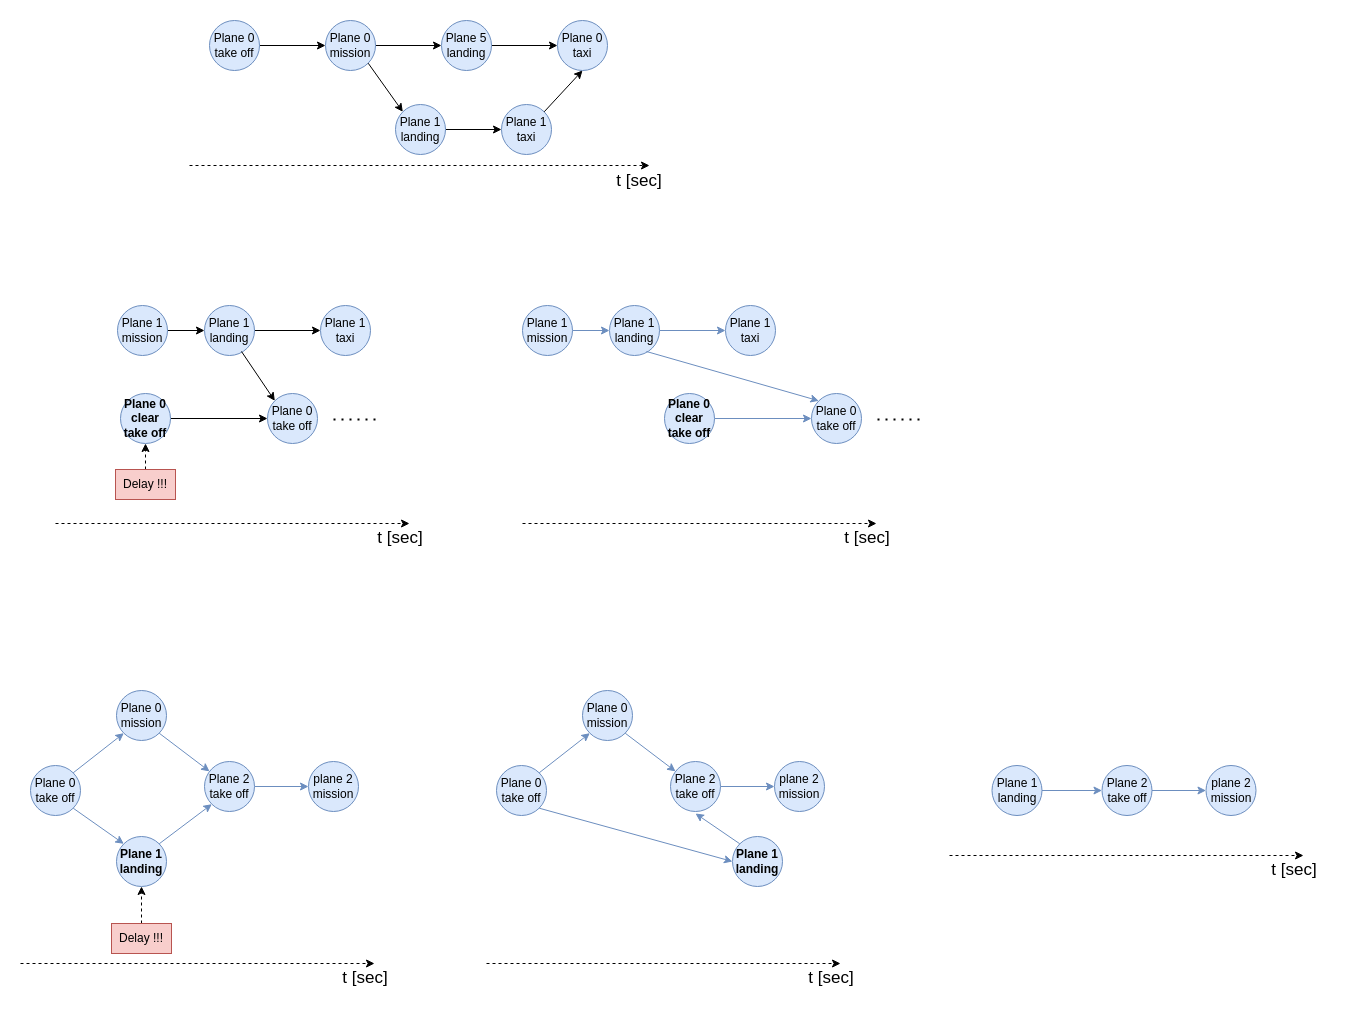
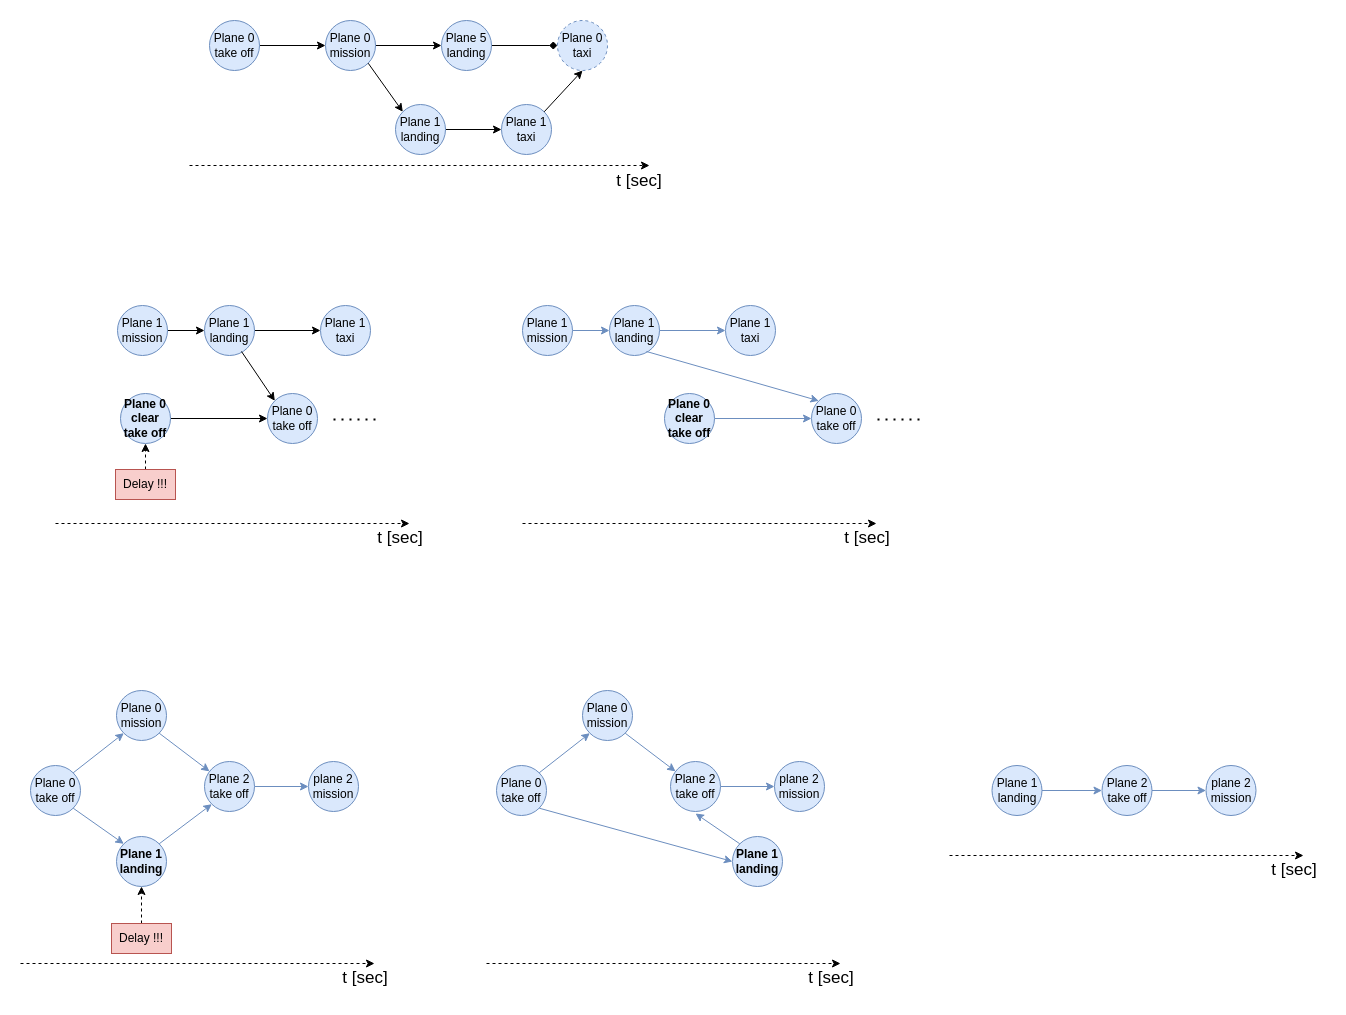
(549, 46) -> (548, 46)
(583, 46) -> (583, 46)
